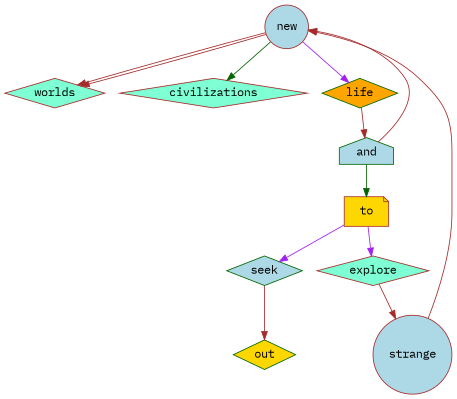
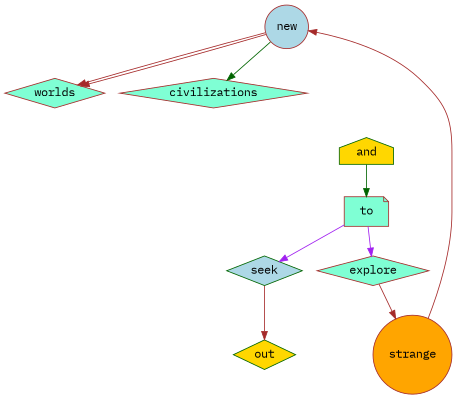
(396, 68) -> none
(360, 93) -> none
(366, 152) -> (366, 152)
(366, 212) -> (366, 212)
(412, 355) -> (412, 355)
